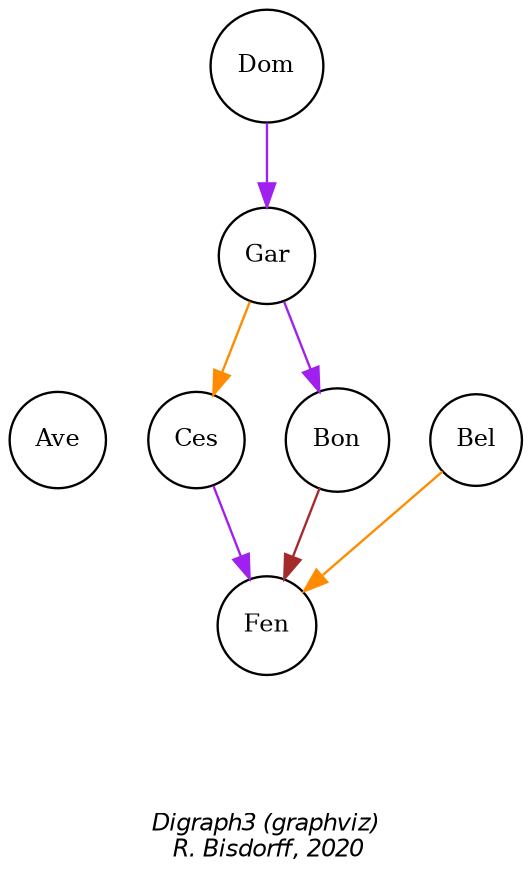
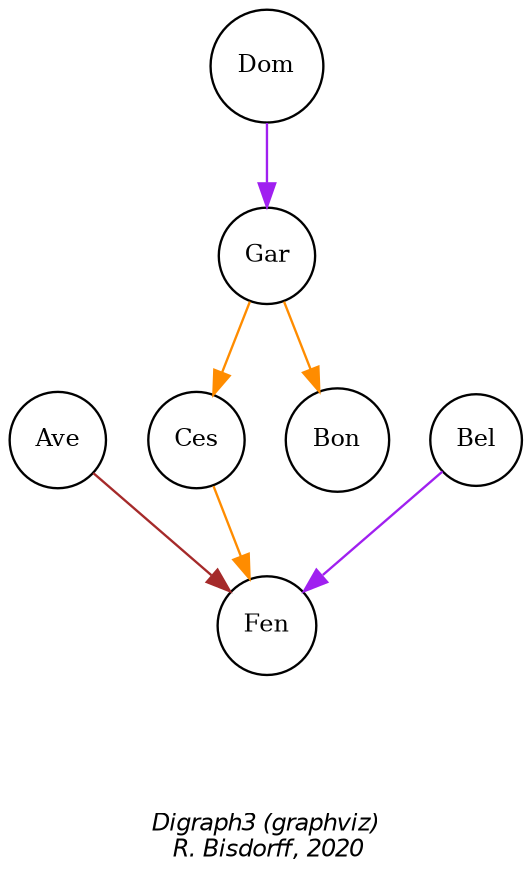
(297, 336) -> (297, 336)
(227, 521) -> (227, 521)
(306, 523) -> (152, 524)
(383, 523) -> (383, 523)
